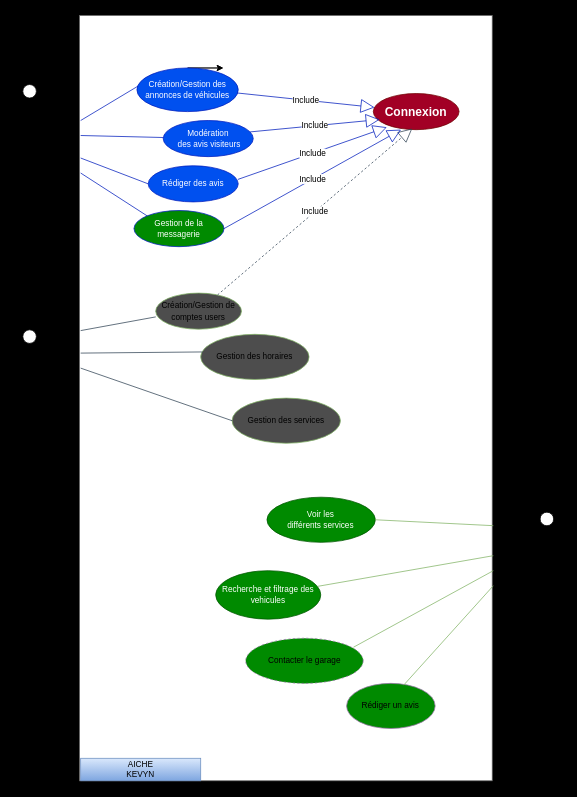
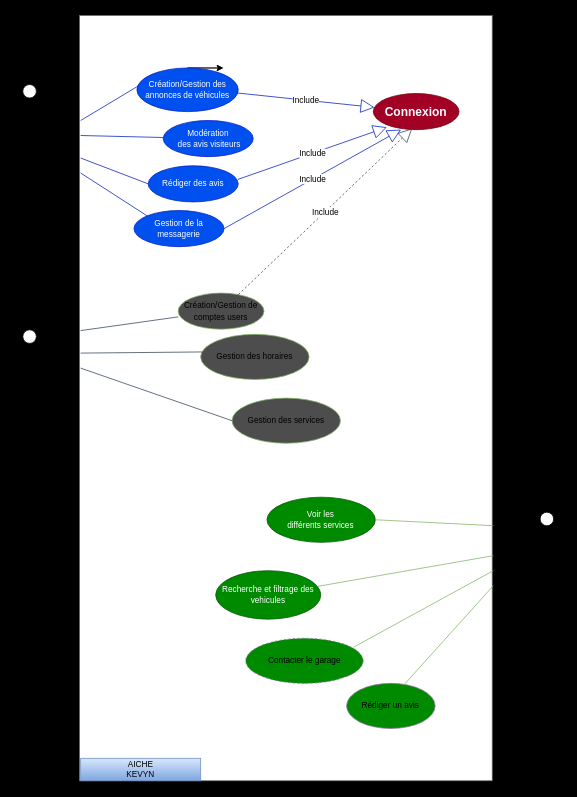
(308, 126) -> none
(179, 228) -> (179, 228)
(198, 311) -> (221, 311)
